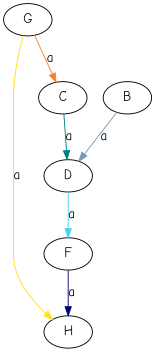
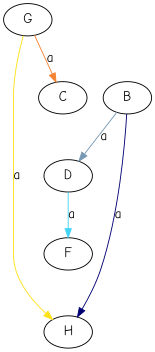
(65, 132) -> none
(68, 288) -> (115, 214)
